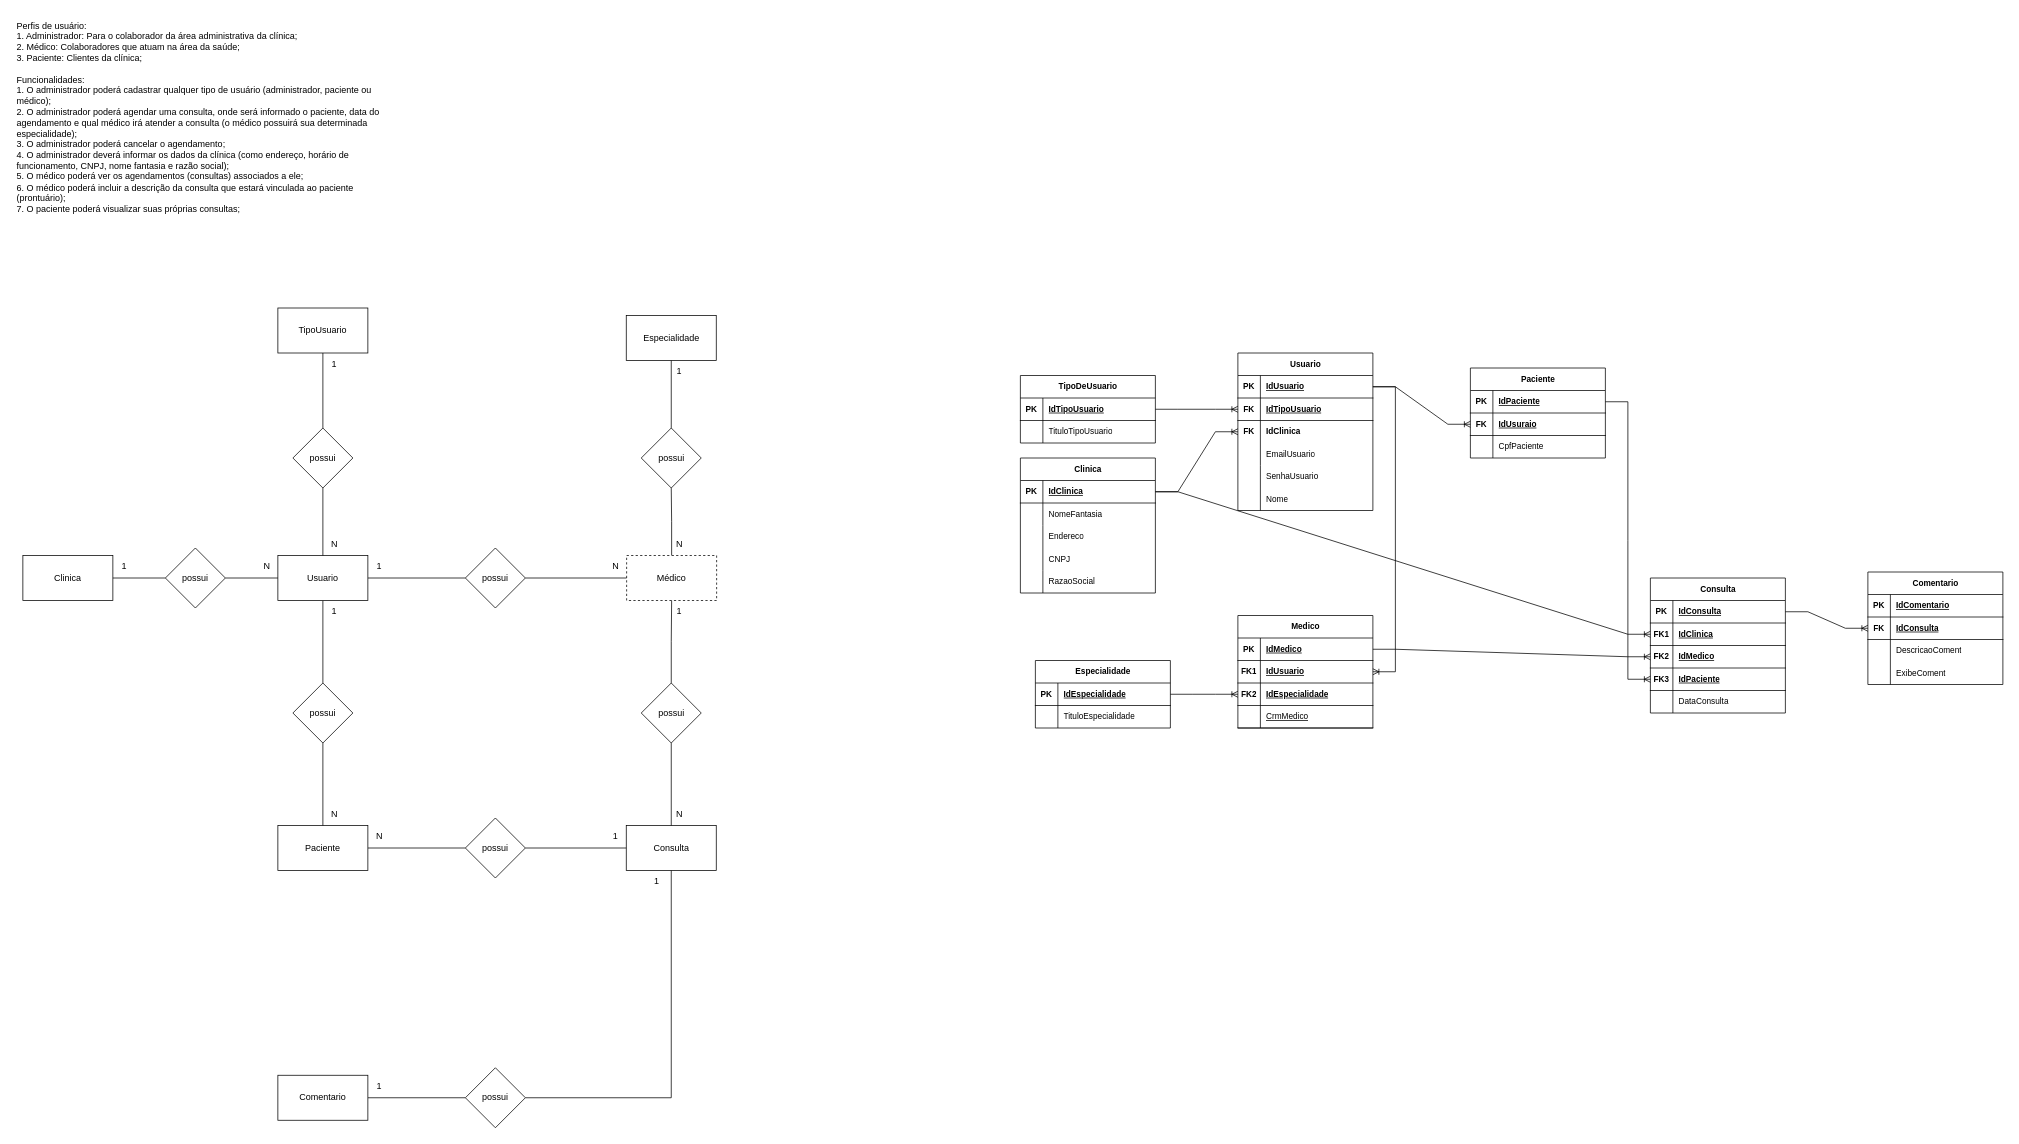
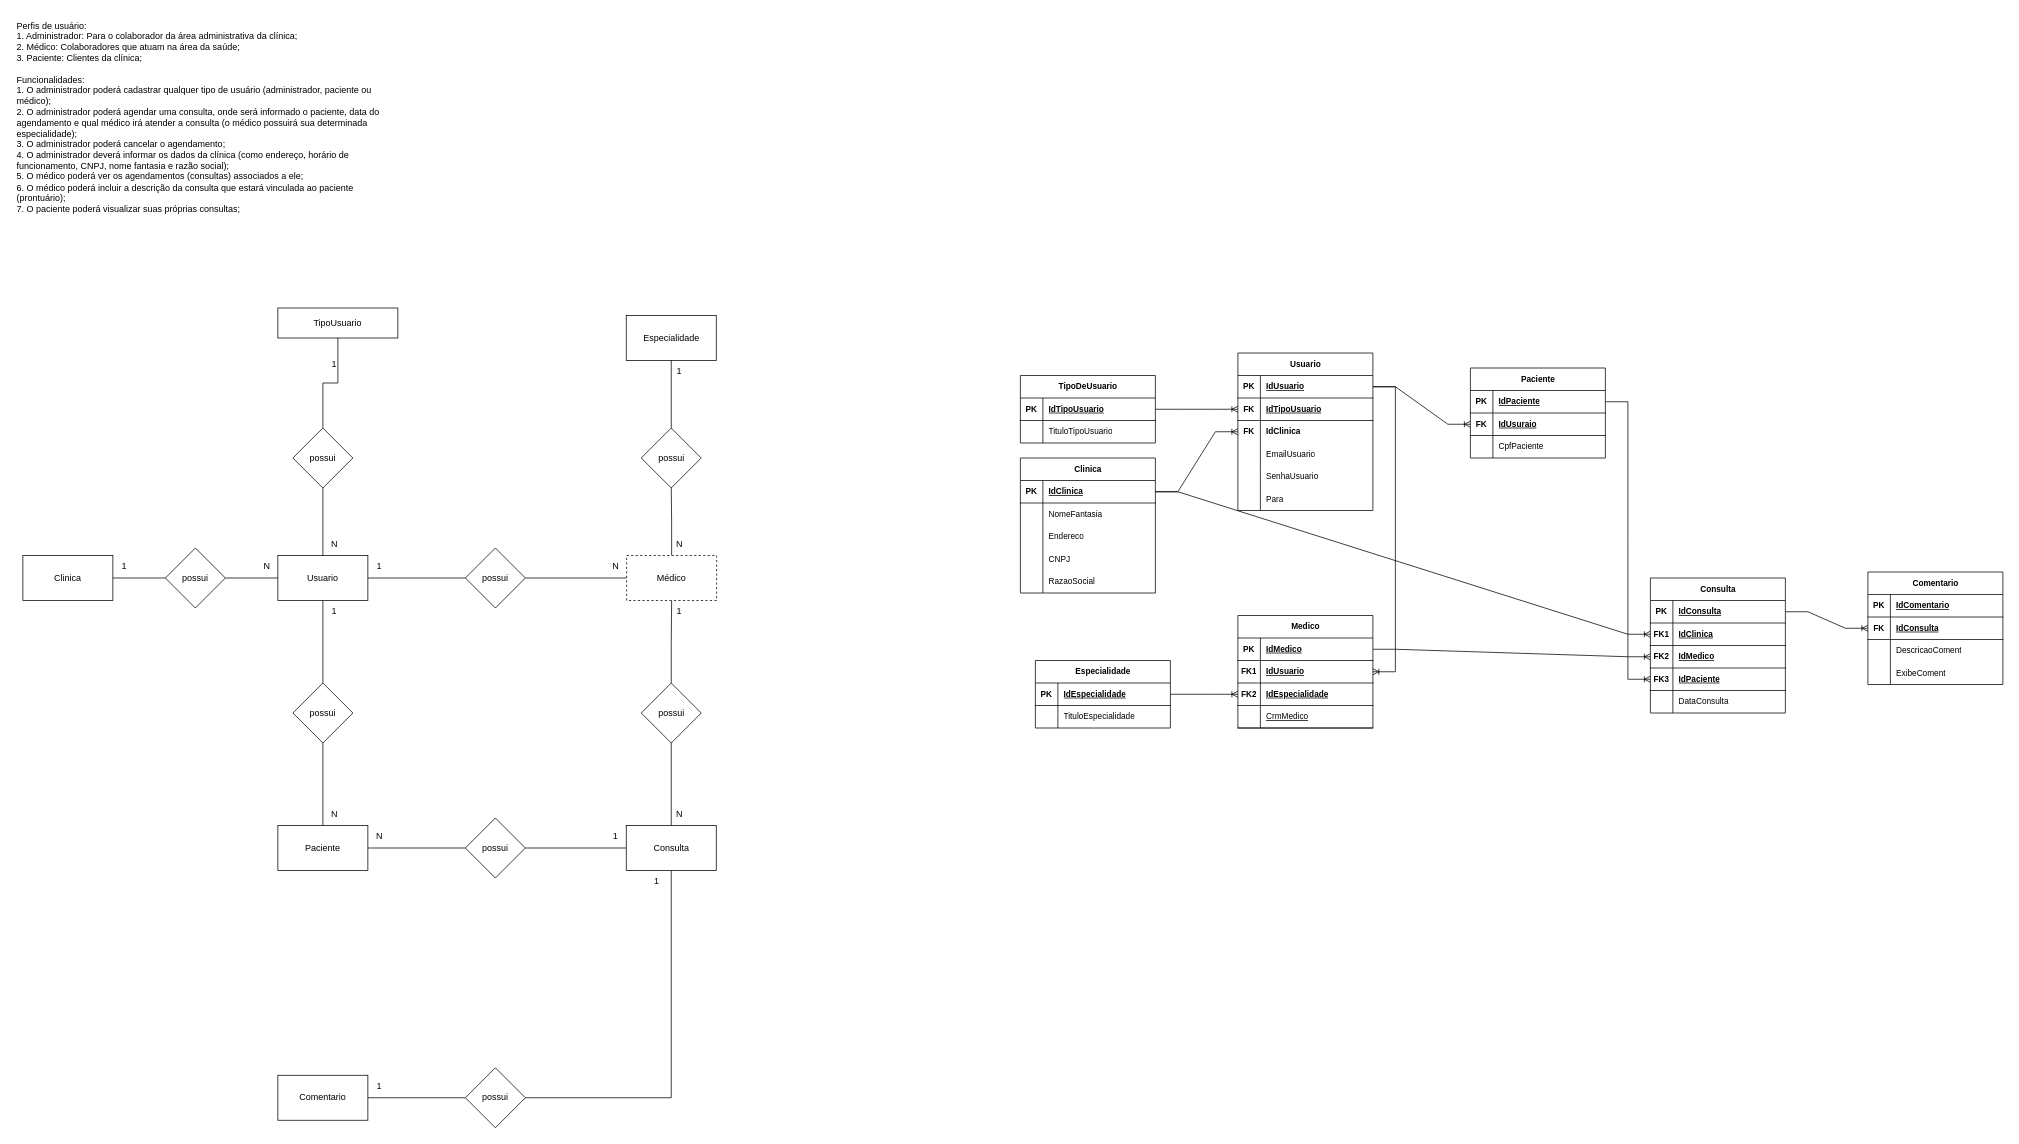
(323, 330) -> (338, 323)
(1276, 499) -> (1276, 499)
